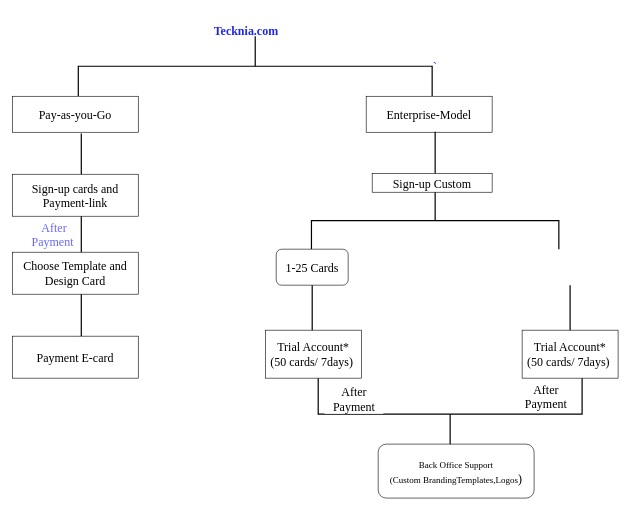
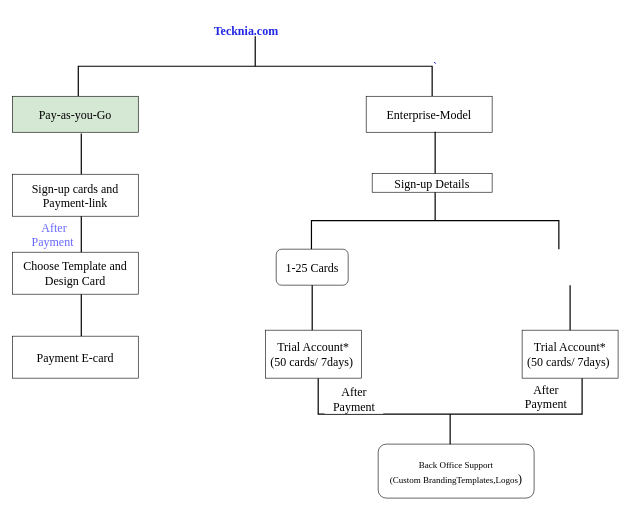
(75, 114) -> (75, 114)
(432, 183) -> (432, 183)
